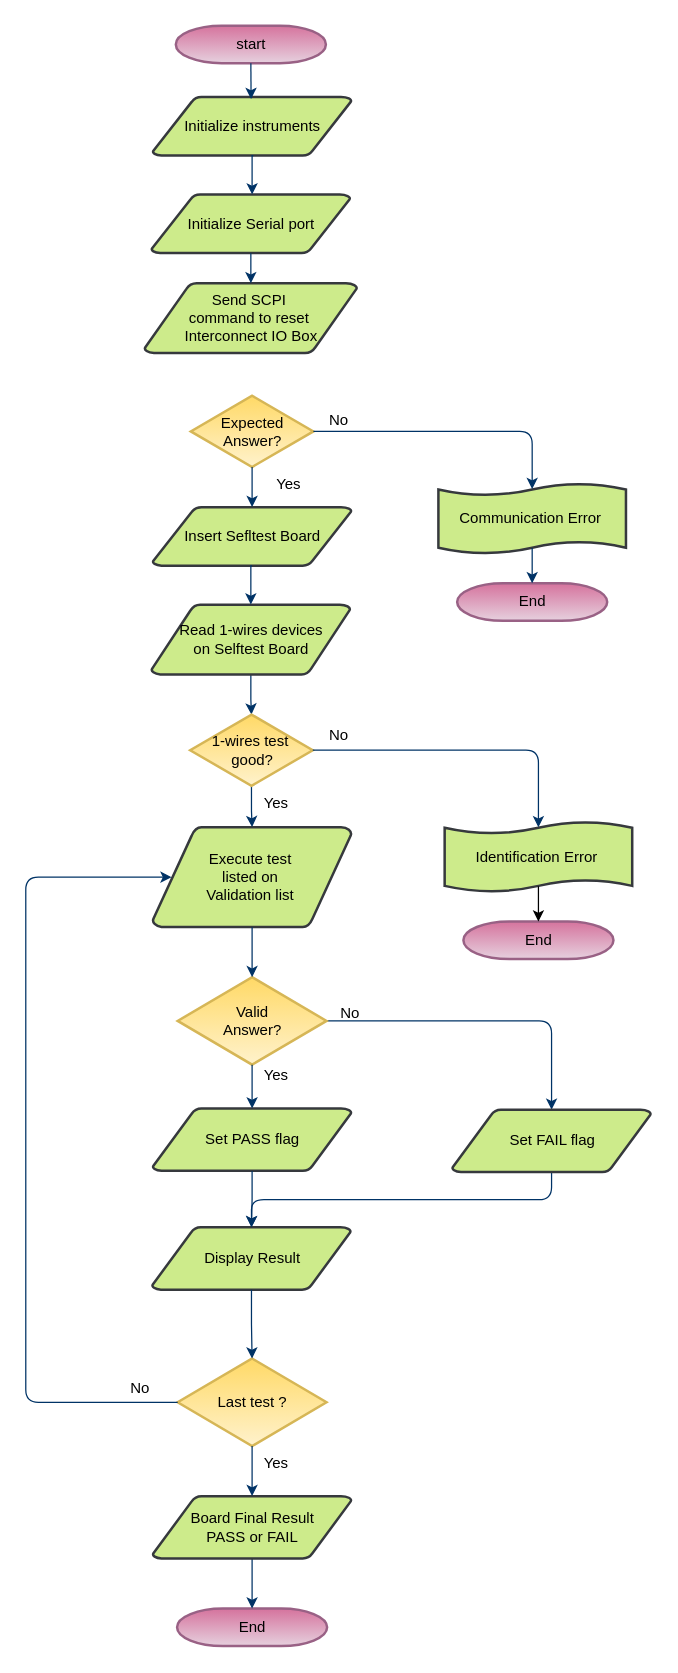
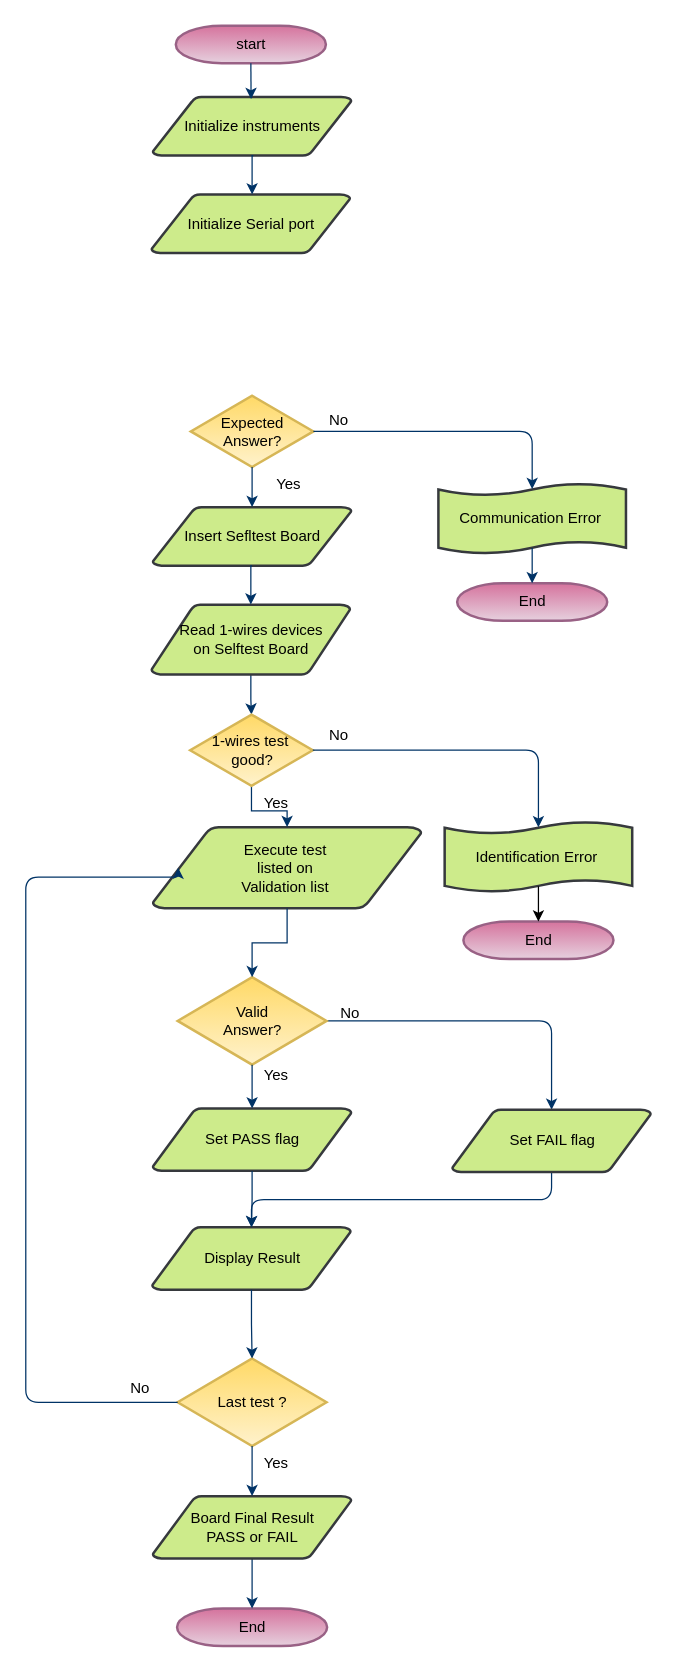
(251, 264) -> none
(251, 318) -> none
(252, 877) -> (287, 868)
